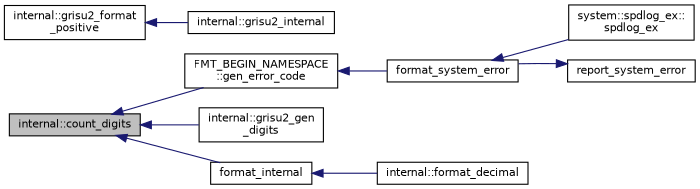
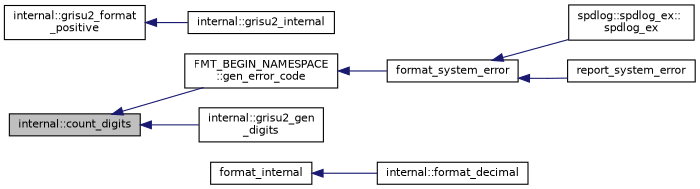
(631, 23) -> (631, 23)
(537, 64) -> (549, 78)
(174, 150) -> none
